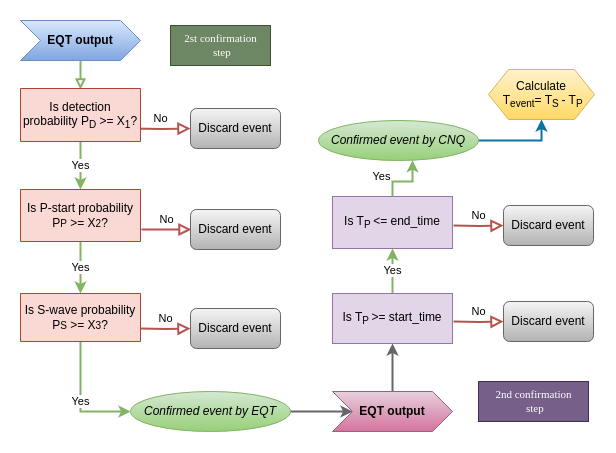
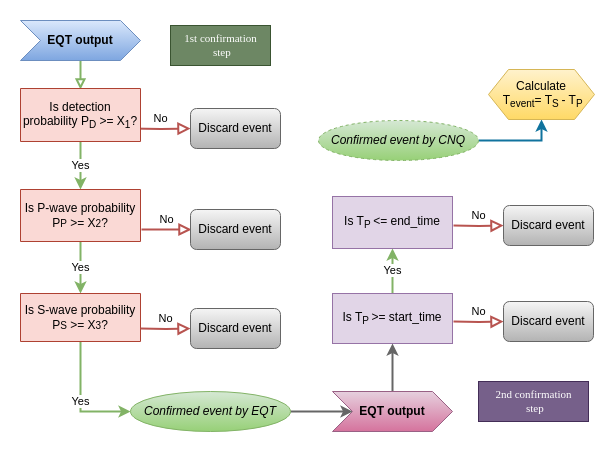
(221, 46) -> (221, 46)
(399, 141) -> (399, 141)
(402, 182) -> none
(81, 216) -> (81, 216)
